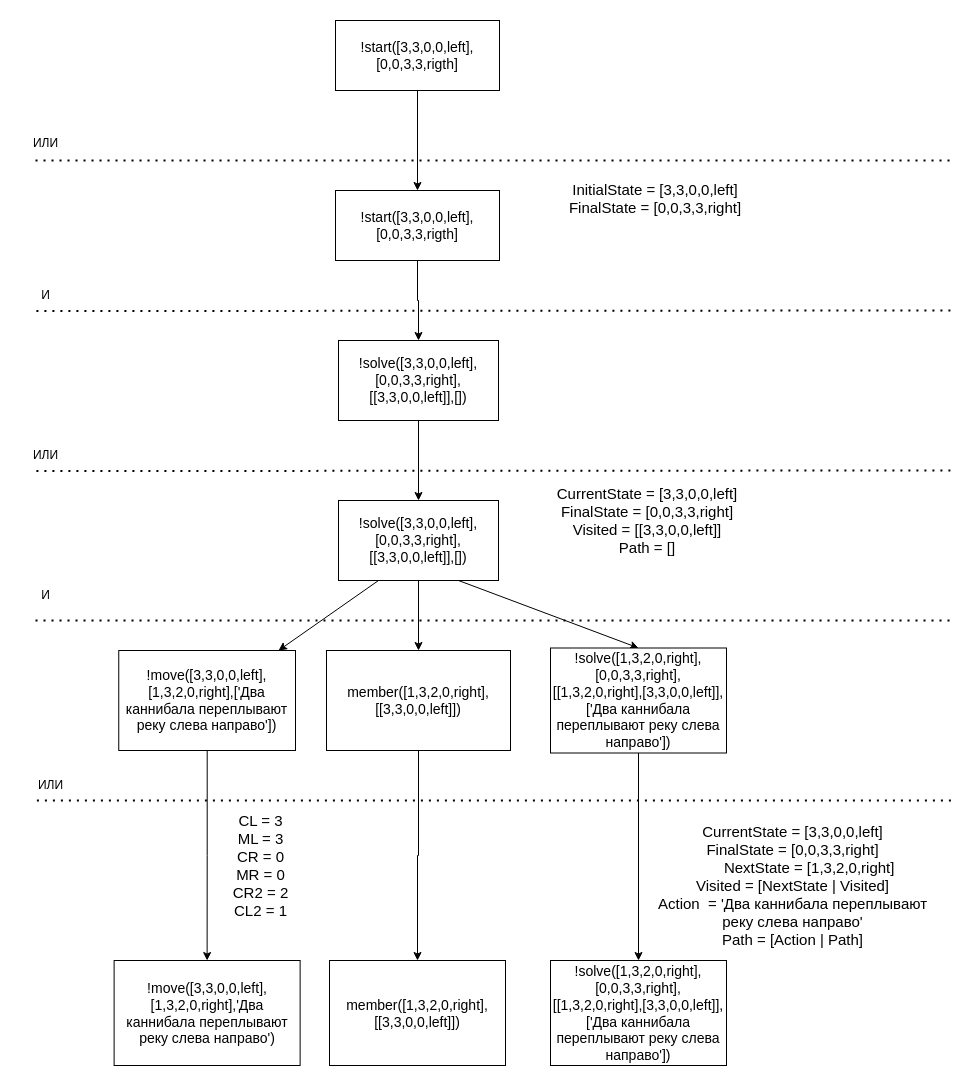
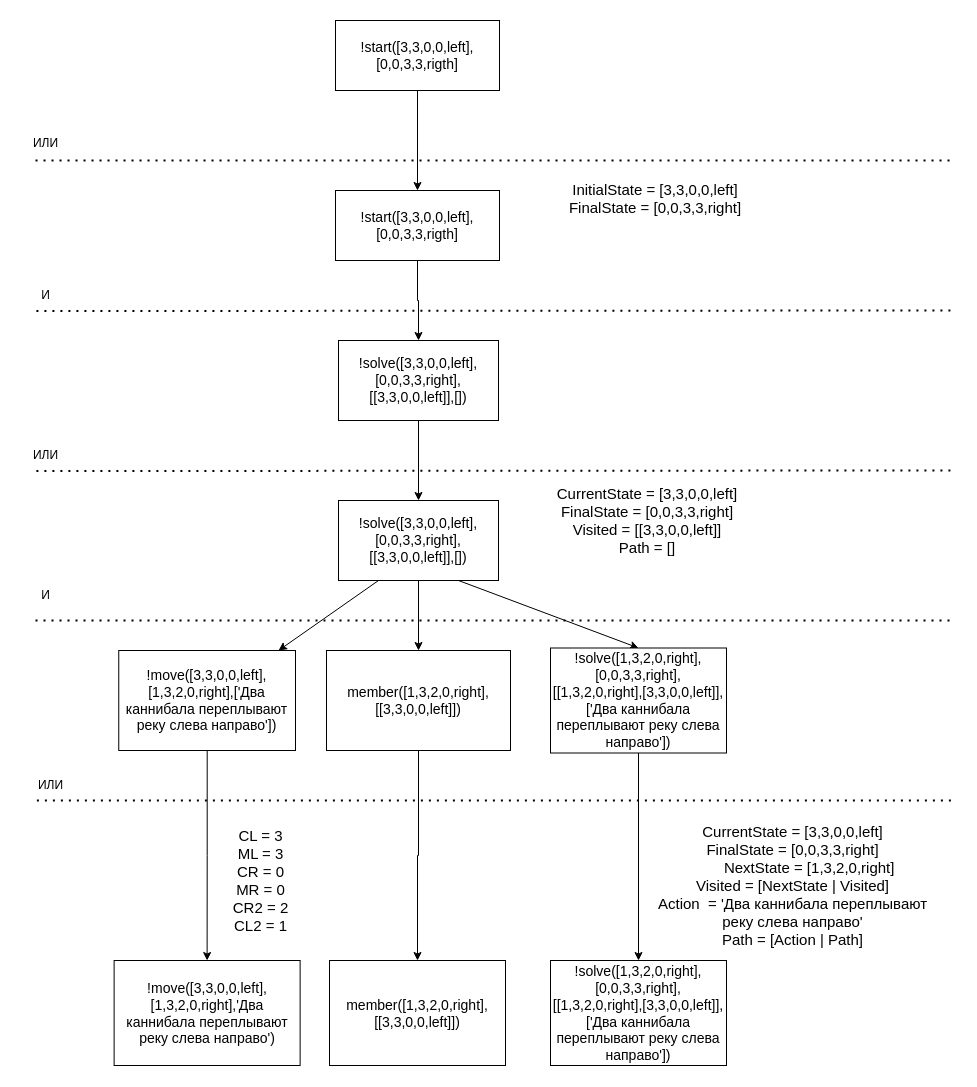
(260, 866) -> (260, 881)
